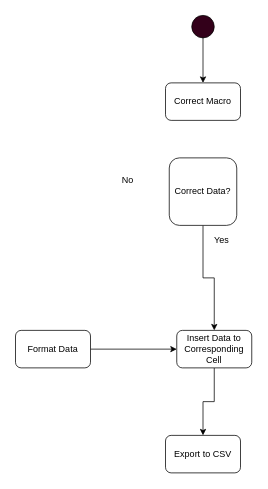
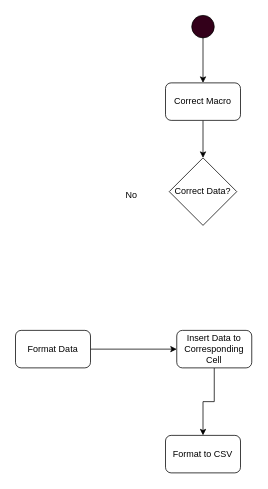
none -> (203, 151)
(128, 180) -> (132, 195)
(203, 192) -> (203, 192)
(222, 240) -> none
(214, 294) -> none
(203, 454) -> (203, 454)
